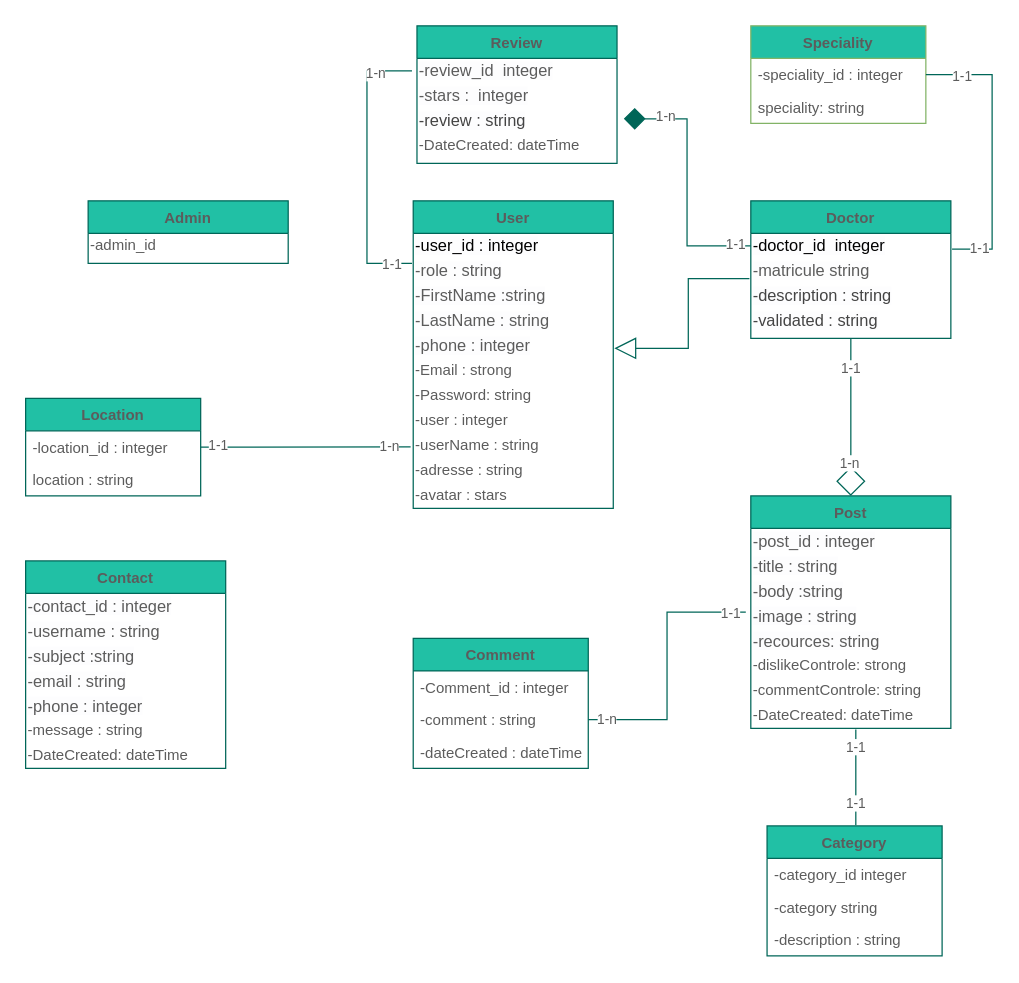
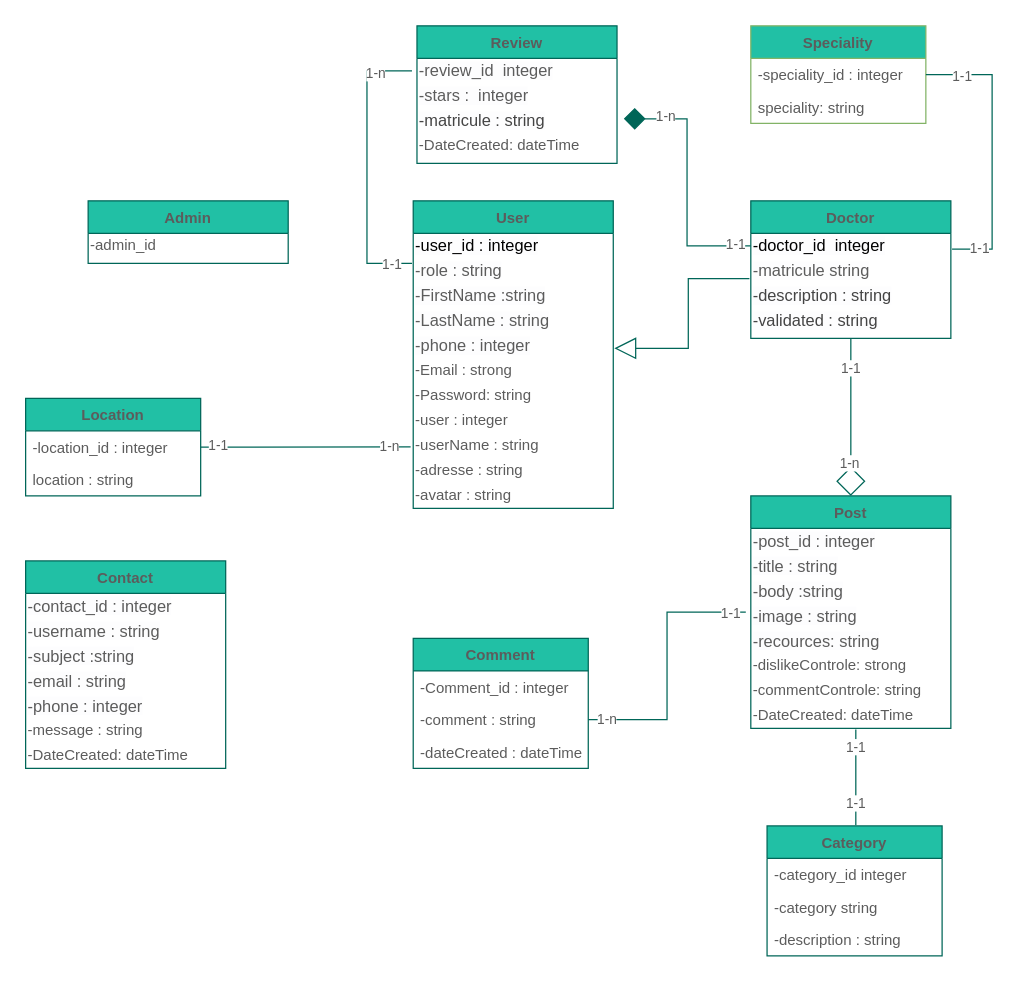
(477, 121) -> (487, 121)
(473, 496) -> (475, 496)
